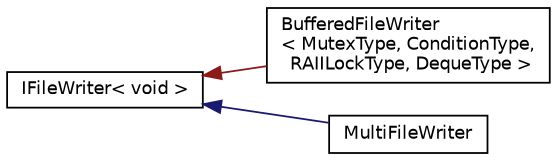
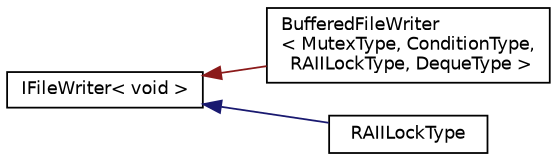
(408, 134) -> (408, 134)
